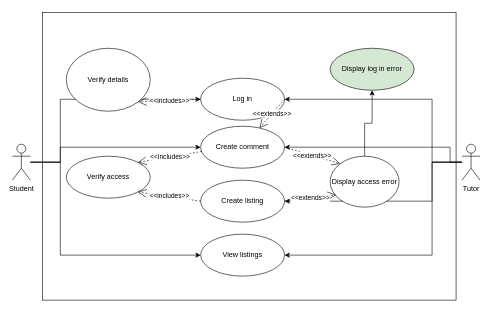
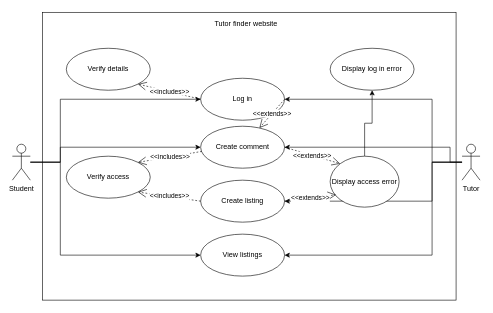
none -> (246, 24)
(372, 69) -> (372, 69)
(108, 80) -> (108, 69)
